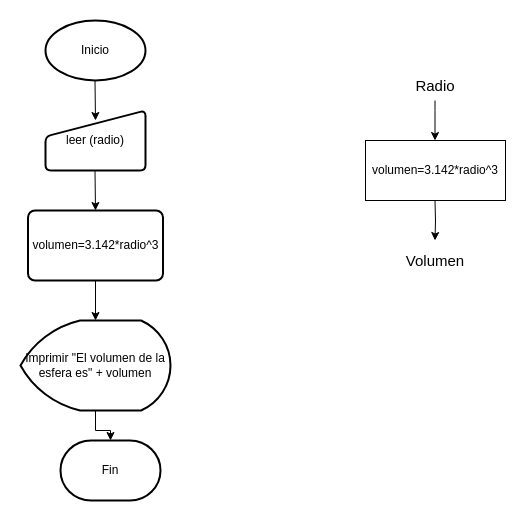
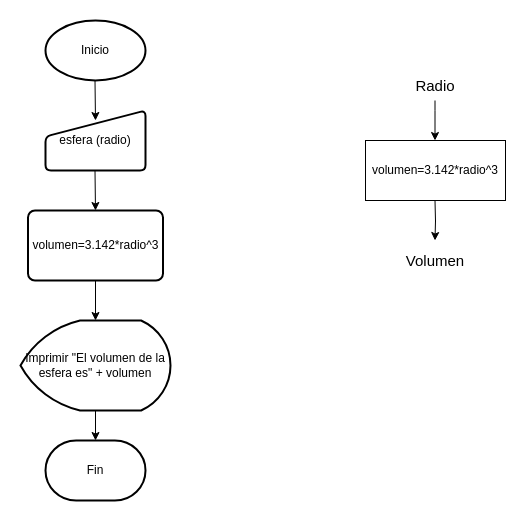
(96, 141) -> (96, 141)
(111, 471) -> (96, 471)
